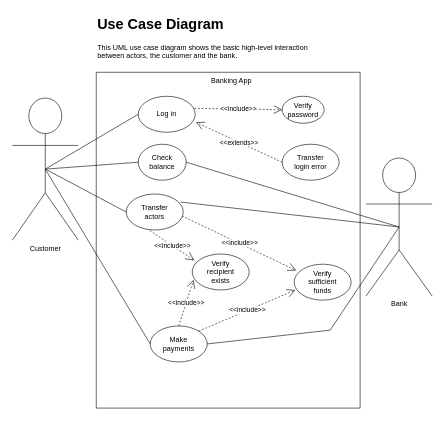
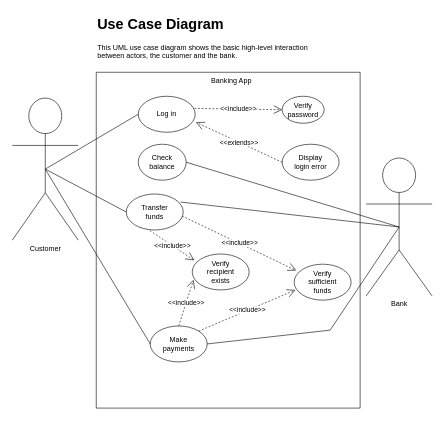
(311, 162) -> (311, 162)
(93, 166) -> none
(155, 212) -> (155, 212)
